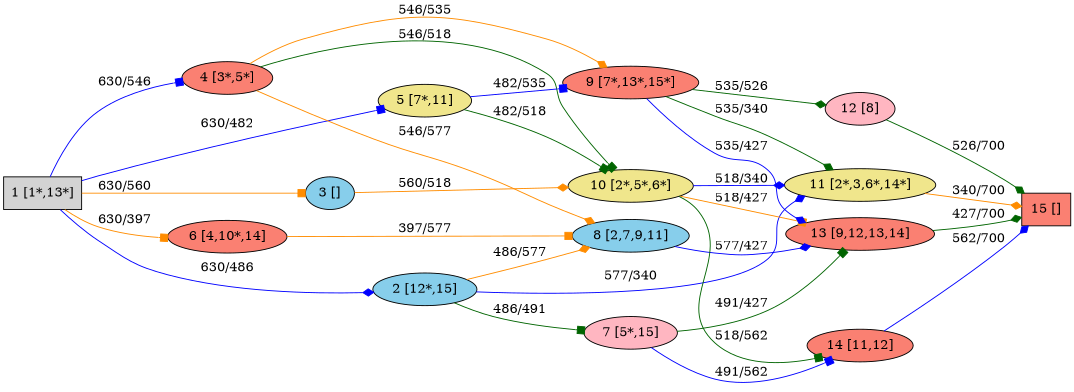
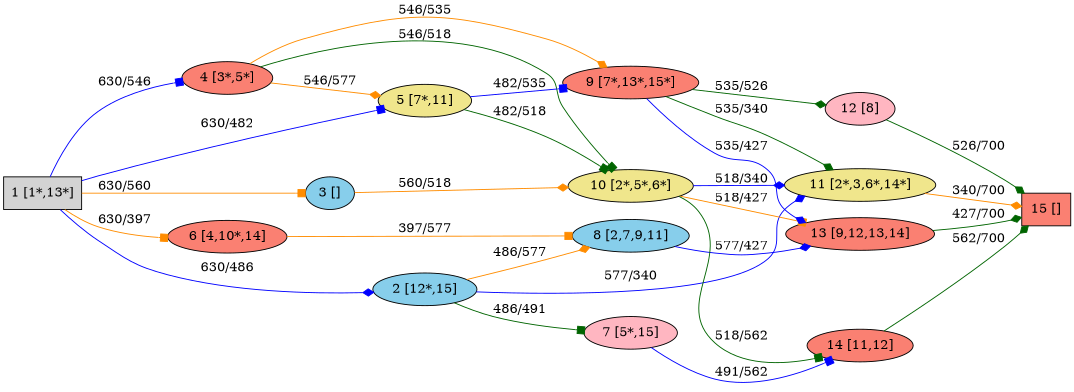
(421, 155) -> (320, 89)
(954, 284) -> (954, 284)
(766, 311) -> none
